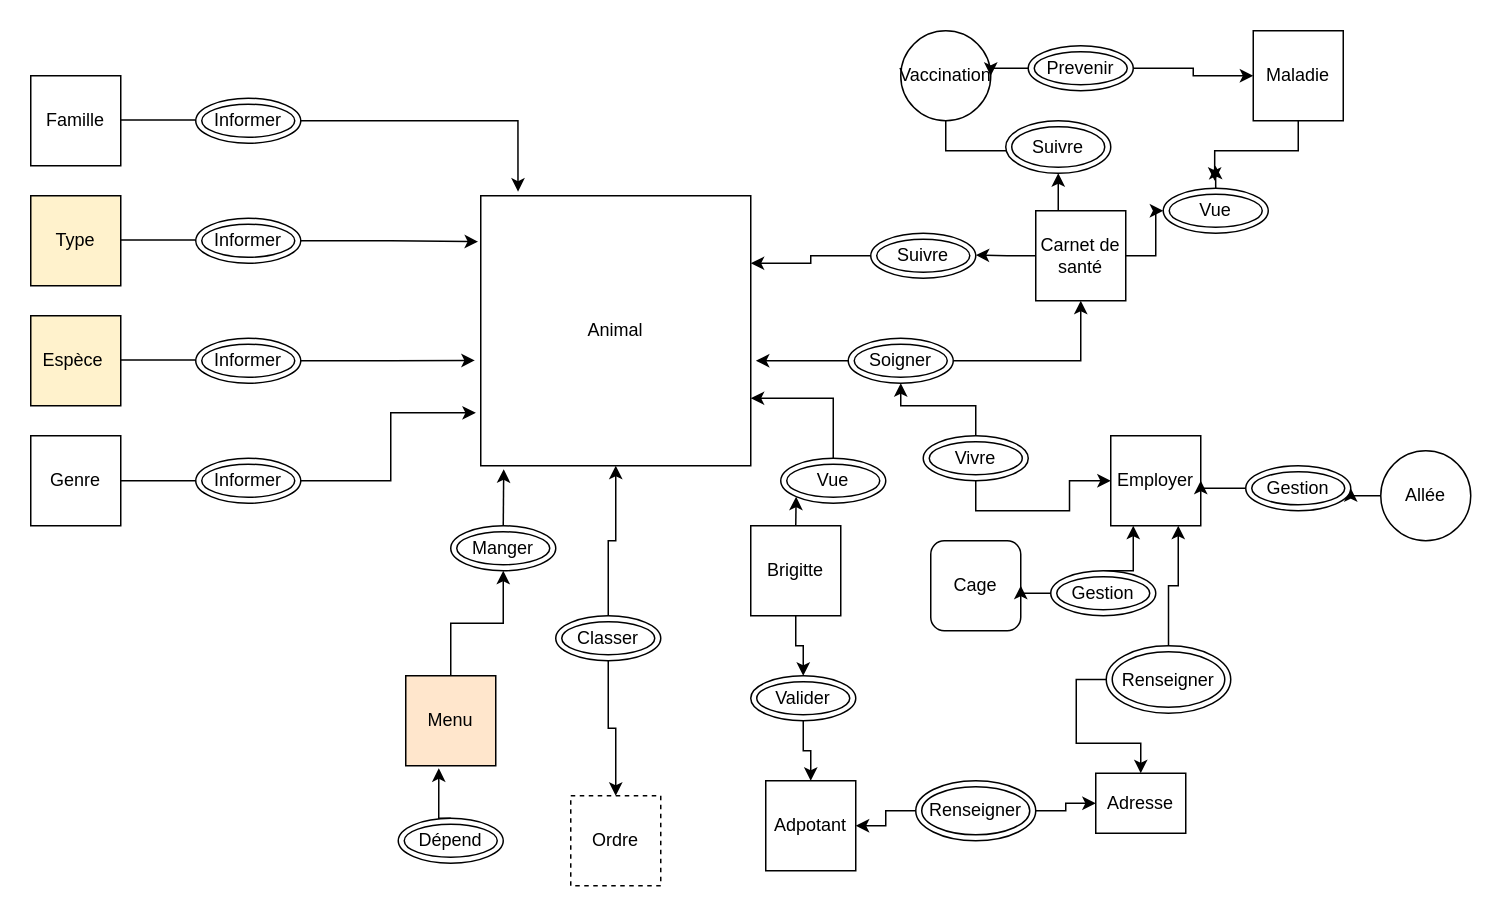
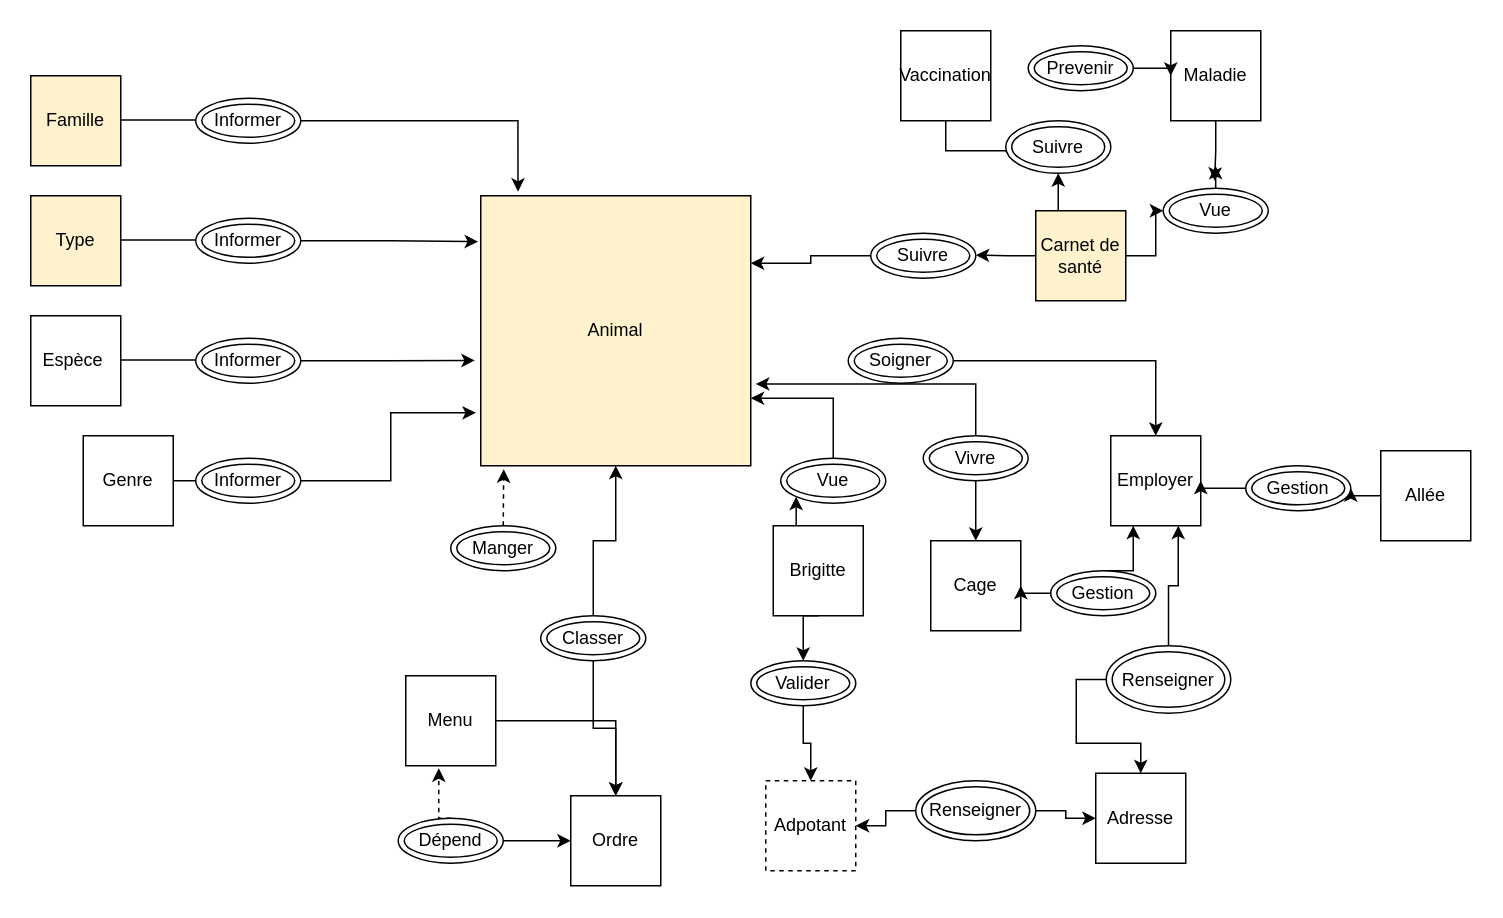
(1009, 68) -> none
(946, 76) -> (946, 76)
(1298, 76) -> (1216, 76)
(76, 121) -> (76, 121)
(1081, 256) -> (1081, 256)
(616, 331) -> (616, 331)
(1081, 338) -> (1149, 361)
(76, 361) -> (76, 361)
(807, 361) -> none
(934, 406) -> (883, 384)
(76, 481) -> (128, 481)
(1426, 496) -> (1426, 496)
(503, 500) -> (503, 500)
(1051, 511) -> (976, 519)
(796, 571) -> (818, 571)
(976, 586) -> (976, 586)
(472, 623) -> (559, 721)
(608, 638) -> (593, 638)
(803, 698) -> (803, 683)
(451, 721) -> (451, 721)
(439, 799) -> (439, 799)
(1141, 803) -> (1141, 818)
(811, 826) -> (811, 826)
none -> (532, 841)
(616, 841) -> (616, 841)
